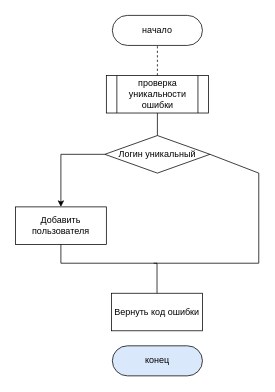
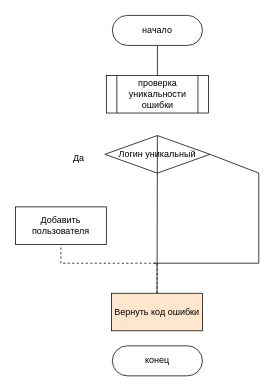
(157, 60) -> (157, 60)
(157, 124) -> (157, 198)
(82, 154) -> none
none -> (78, 158)
(98, 263) -> (98, 263)
(157, 312) -> (157, 312)
(157, 360) -> (157, 360)
